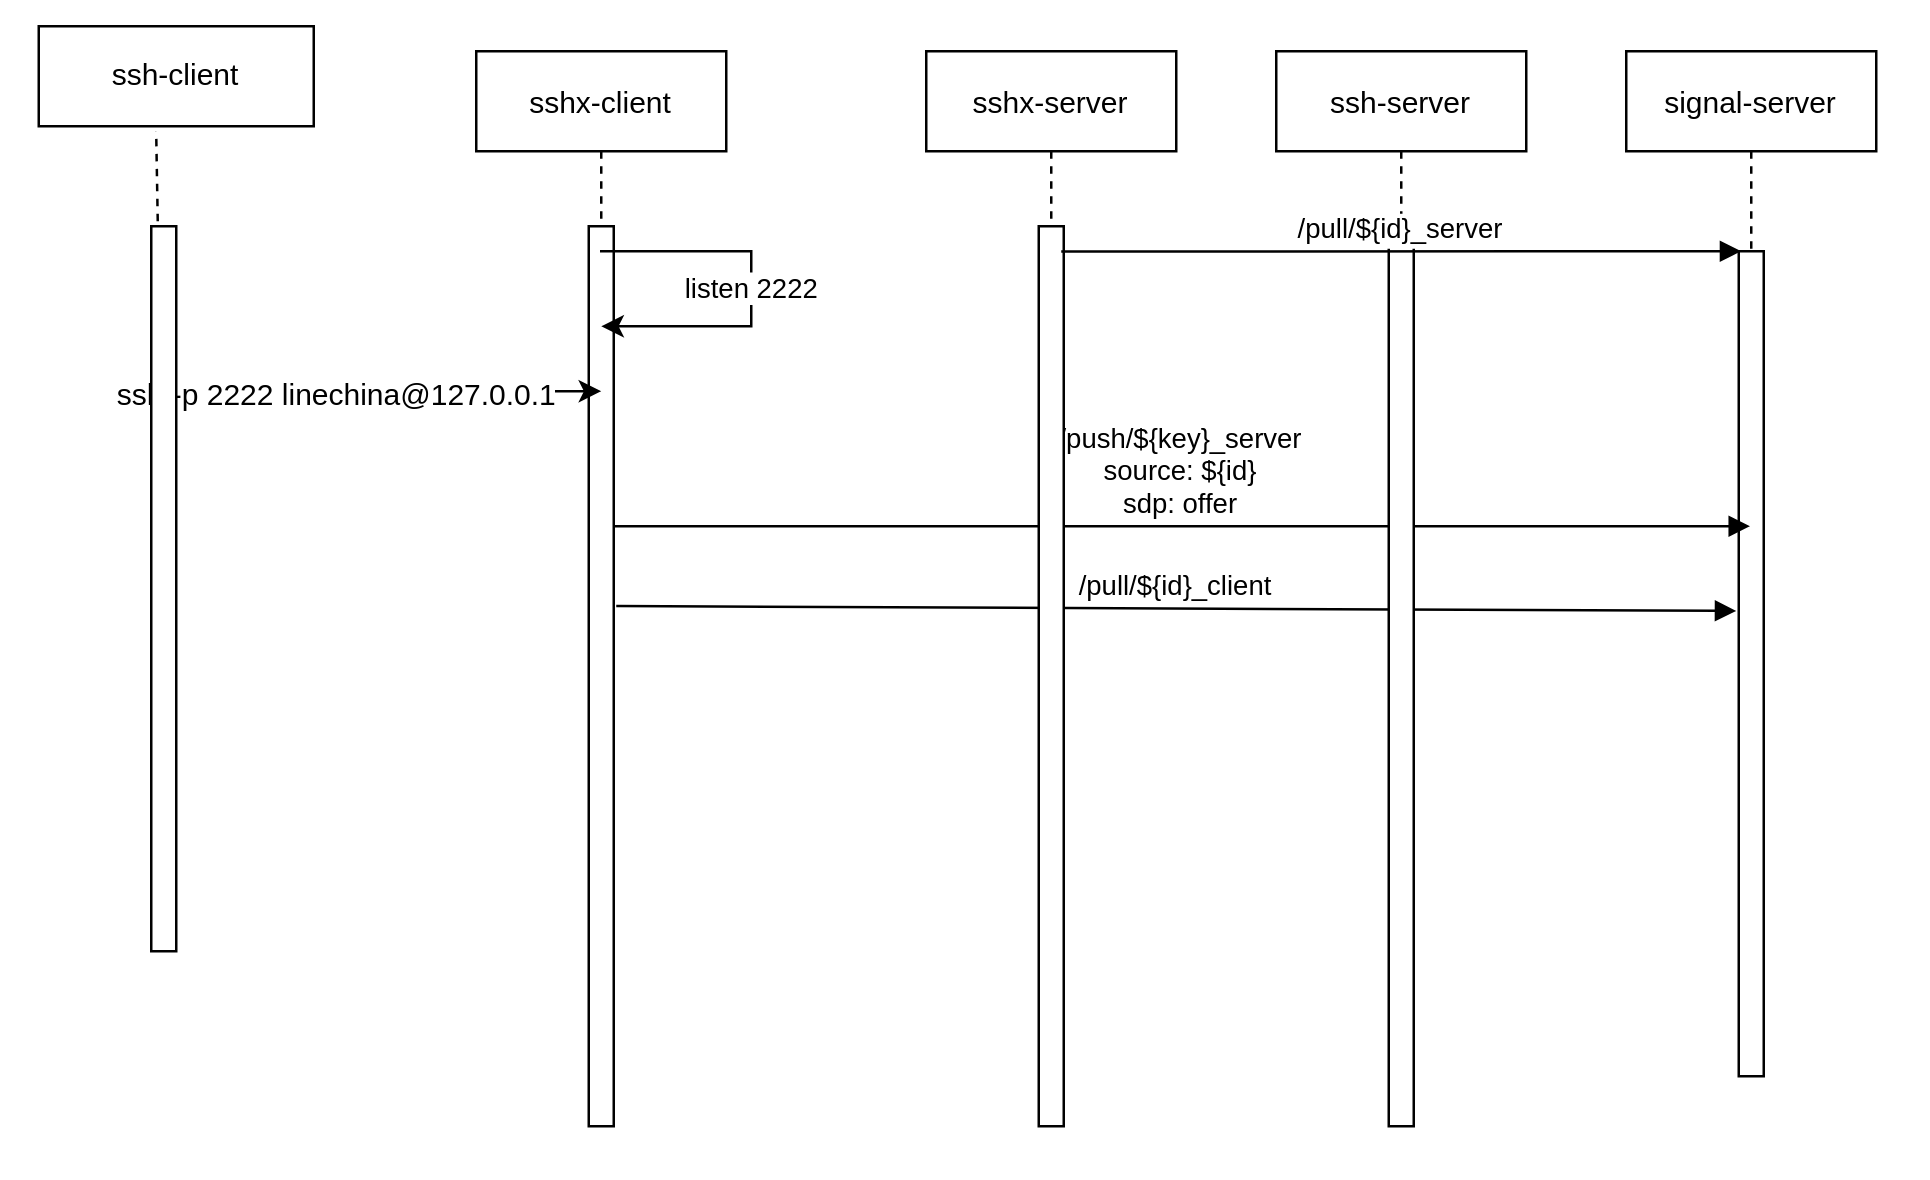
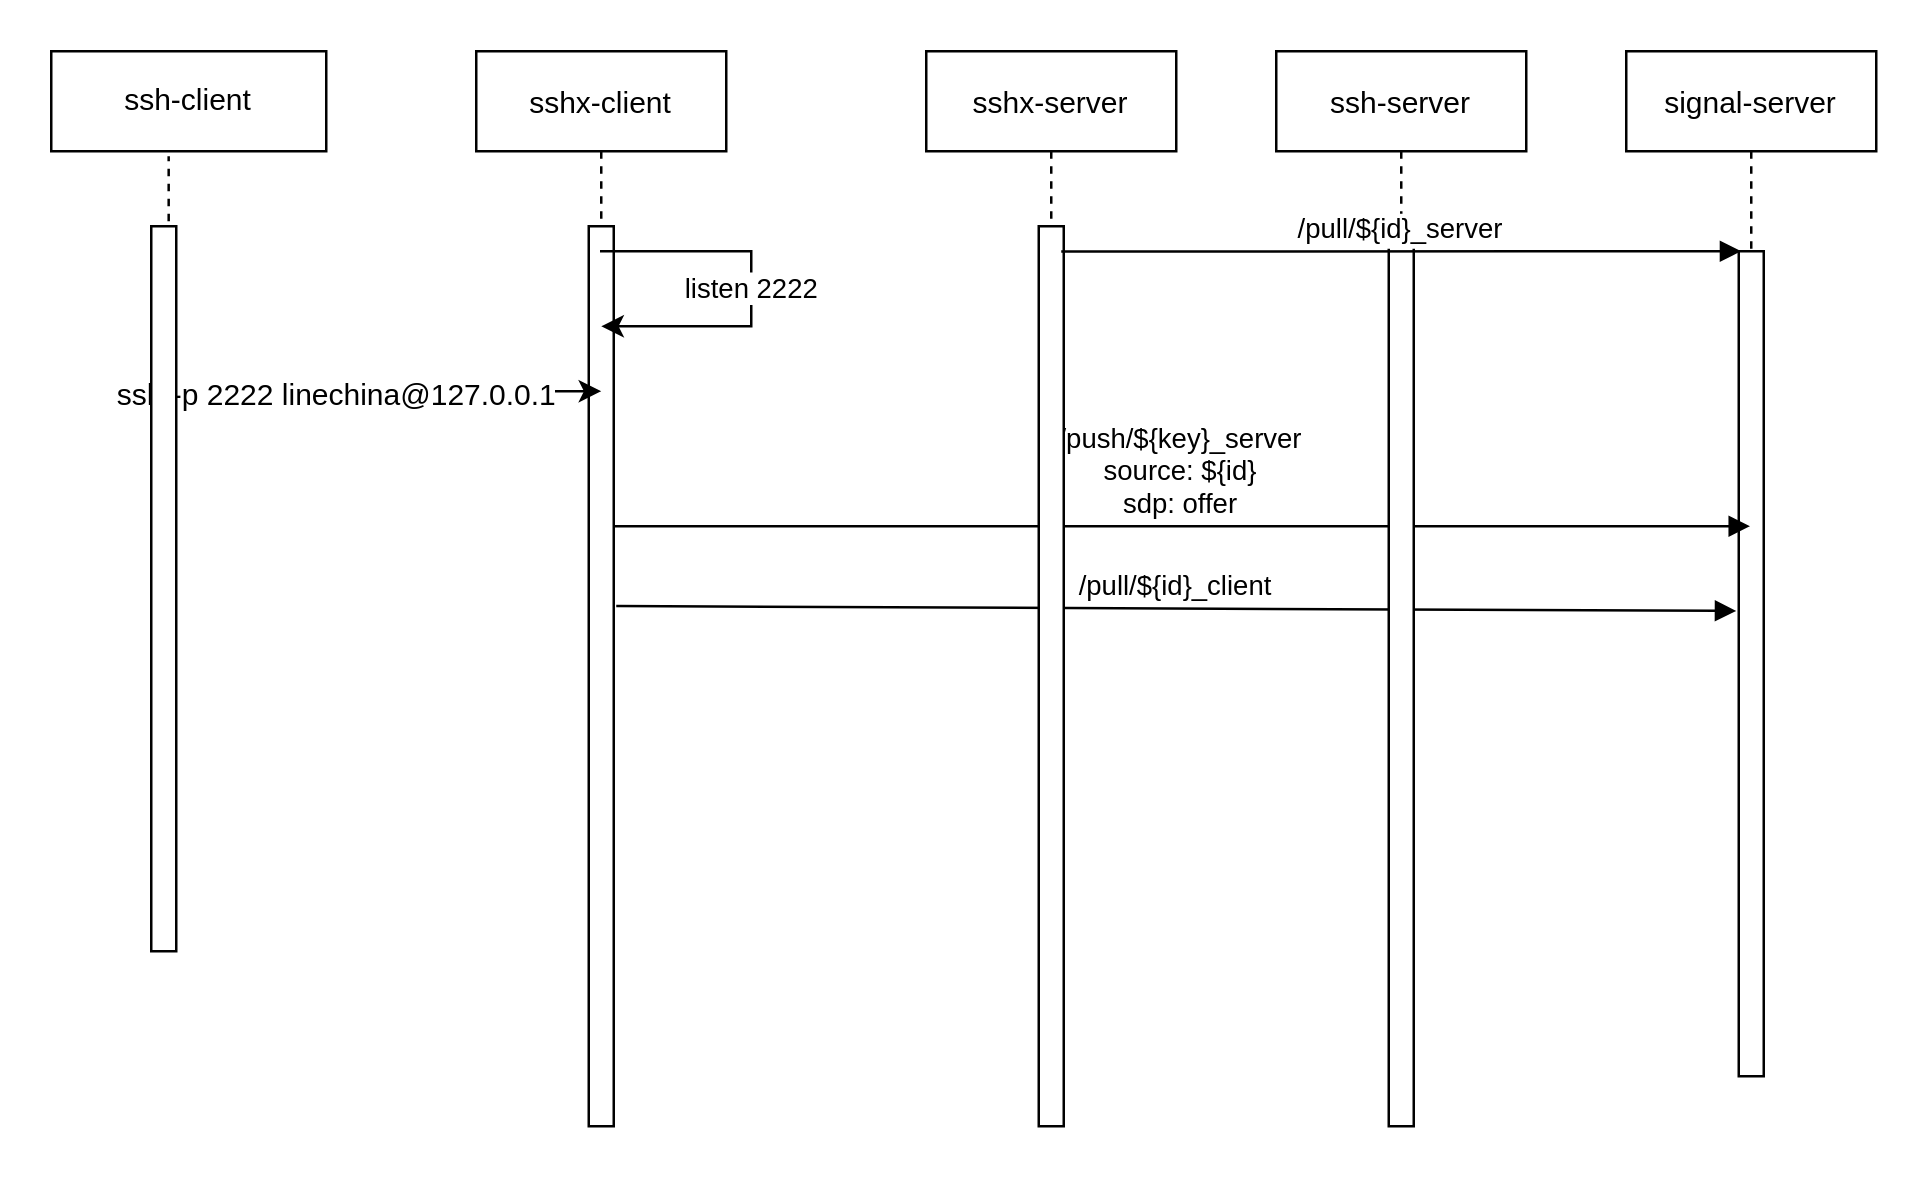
(176, 76) -> (189, 101)
